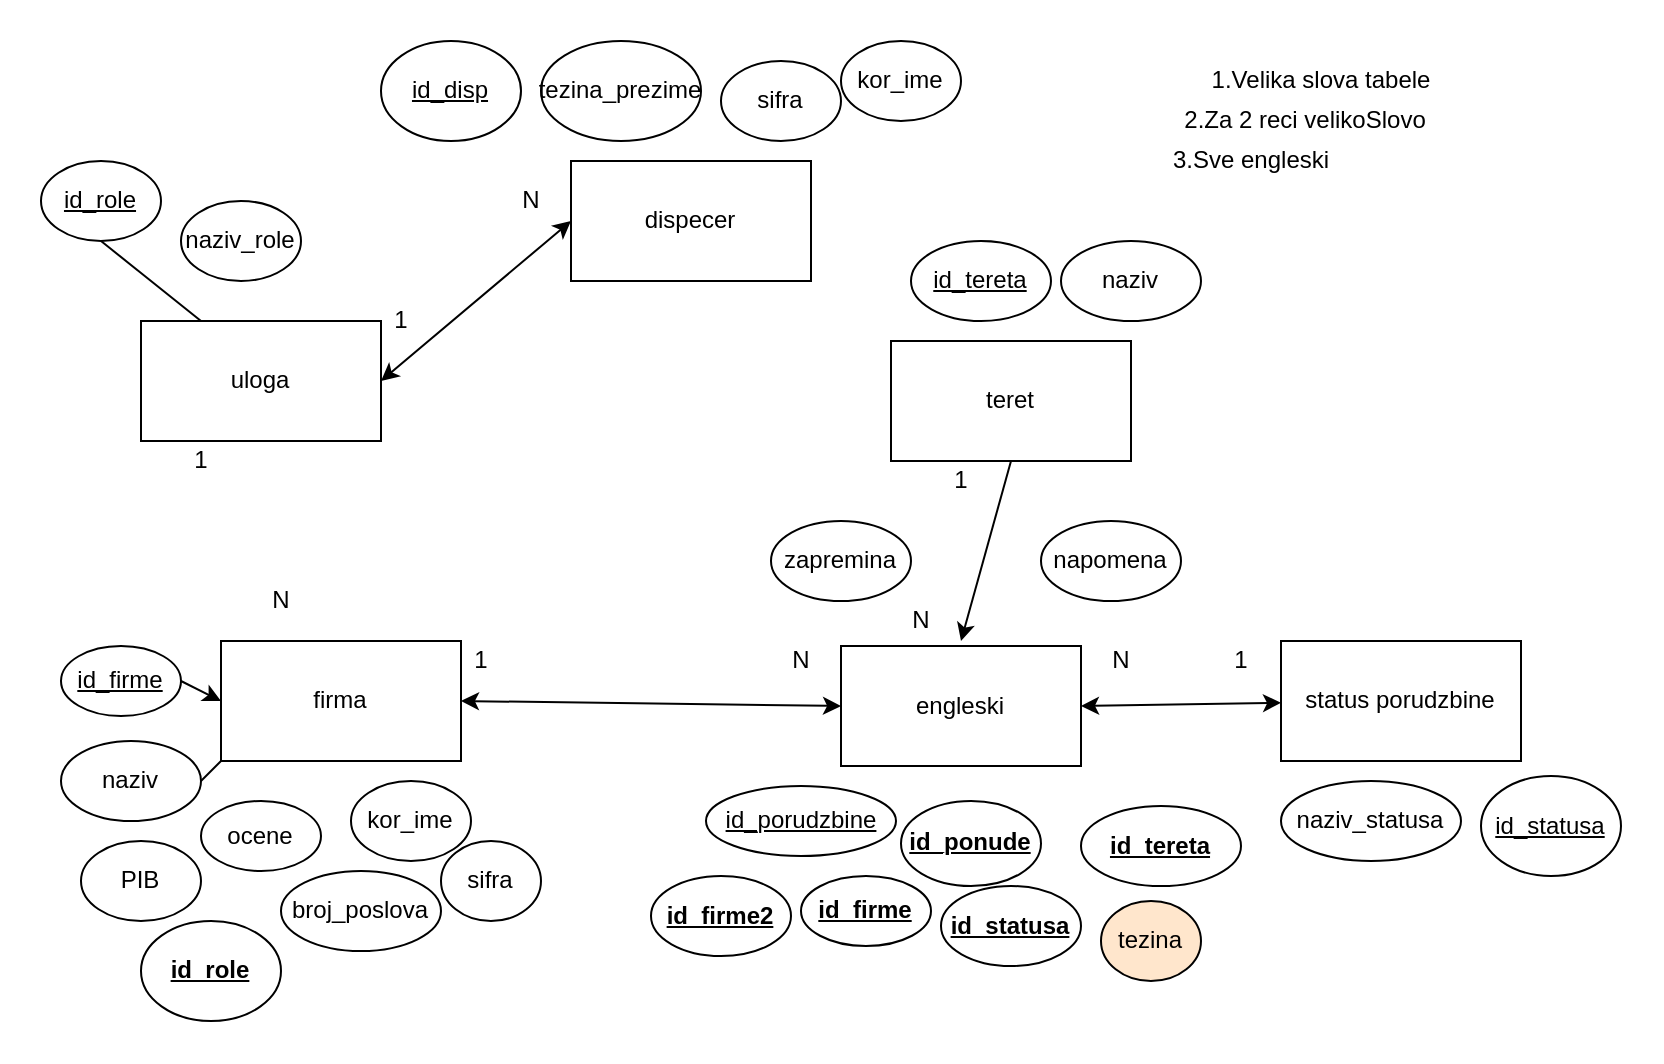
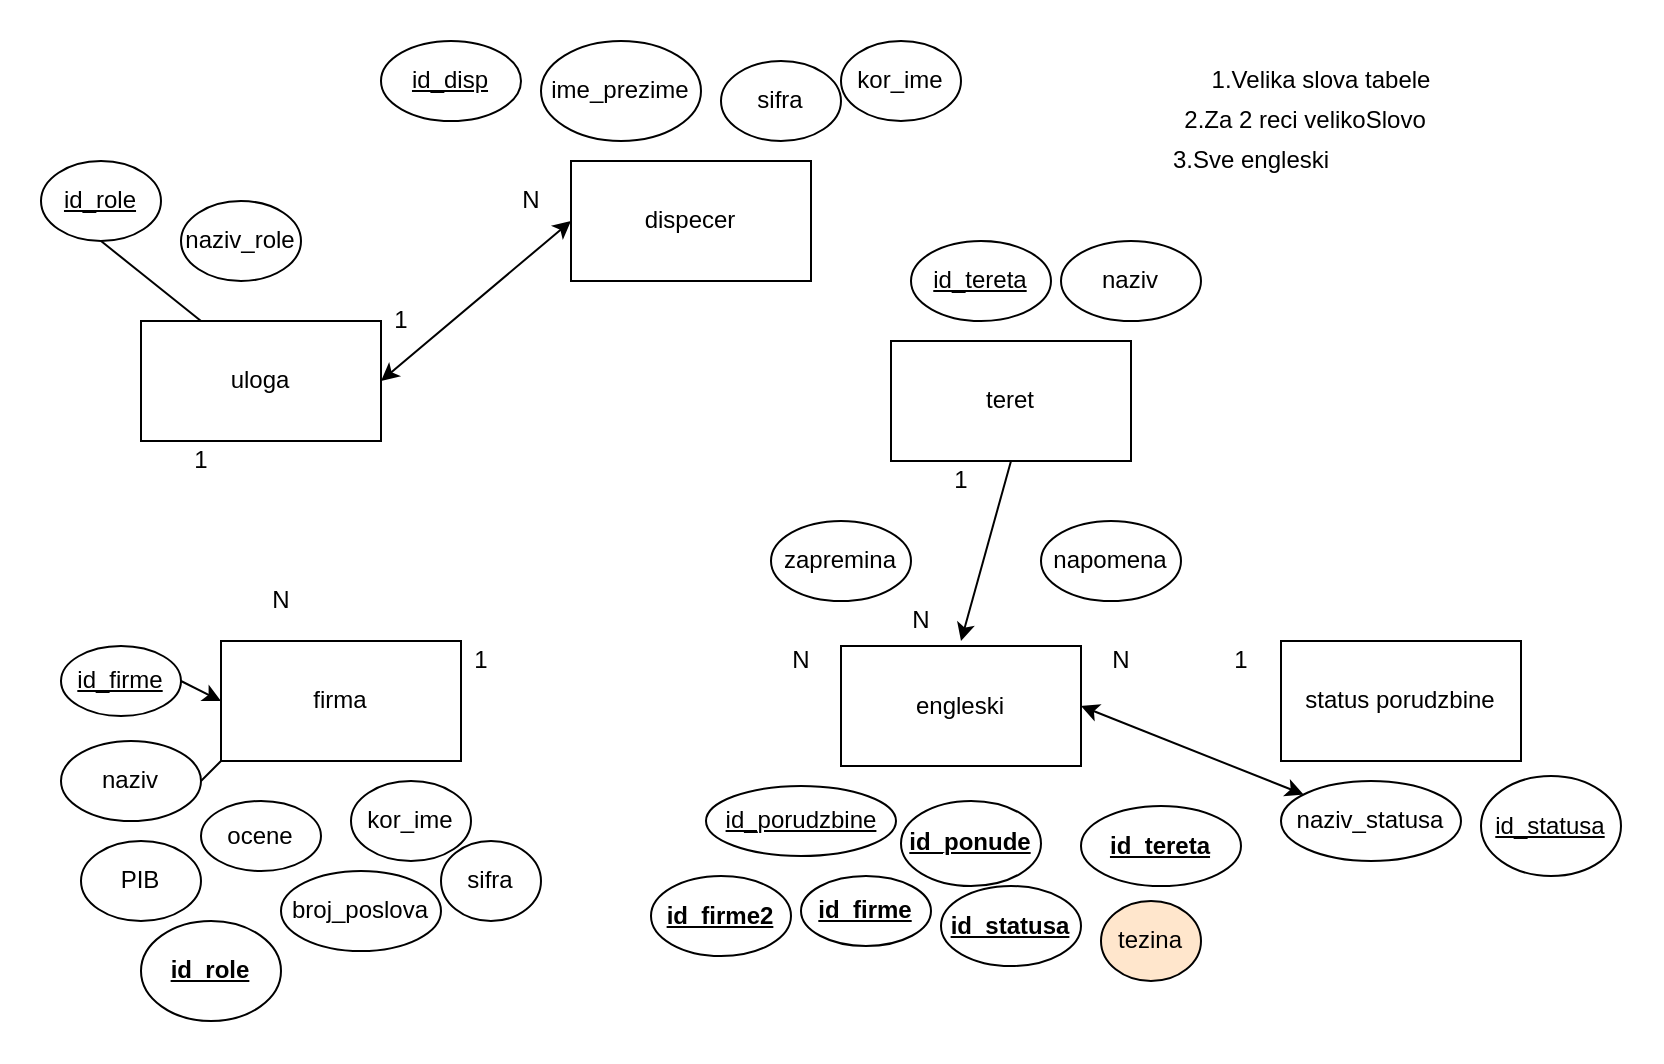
(451, 91) -> (451, 81)
(621, 91) -> (621, 91)
(651, 704) -> none
(1181, 704) -> (1192, 750)
